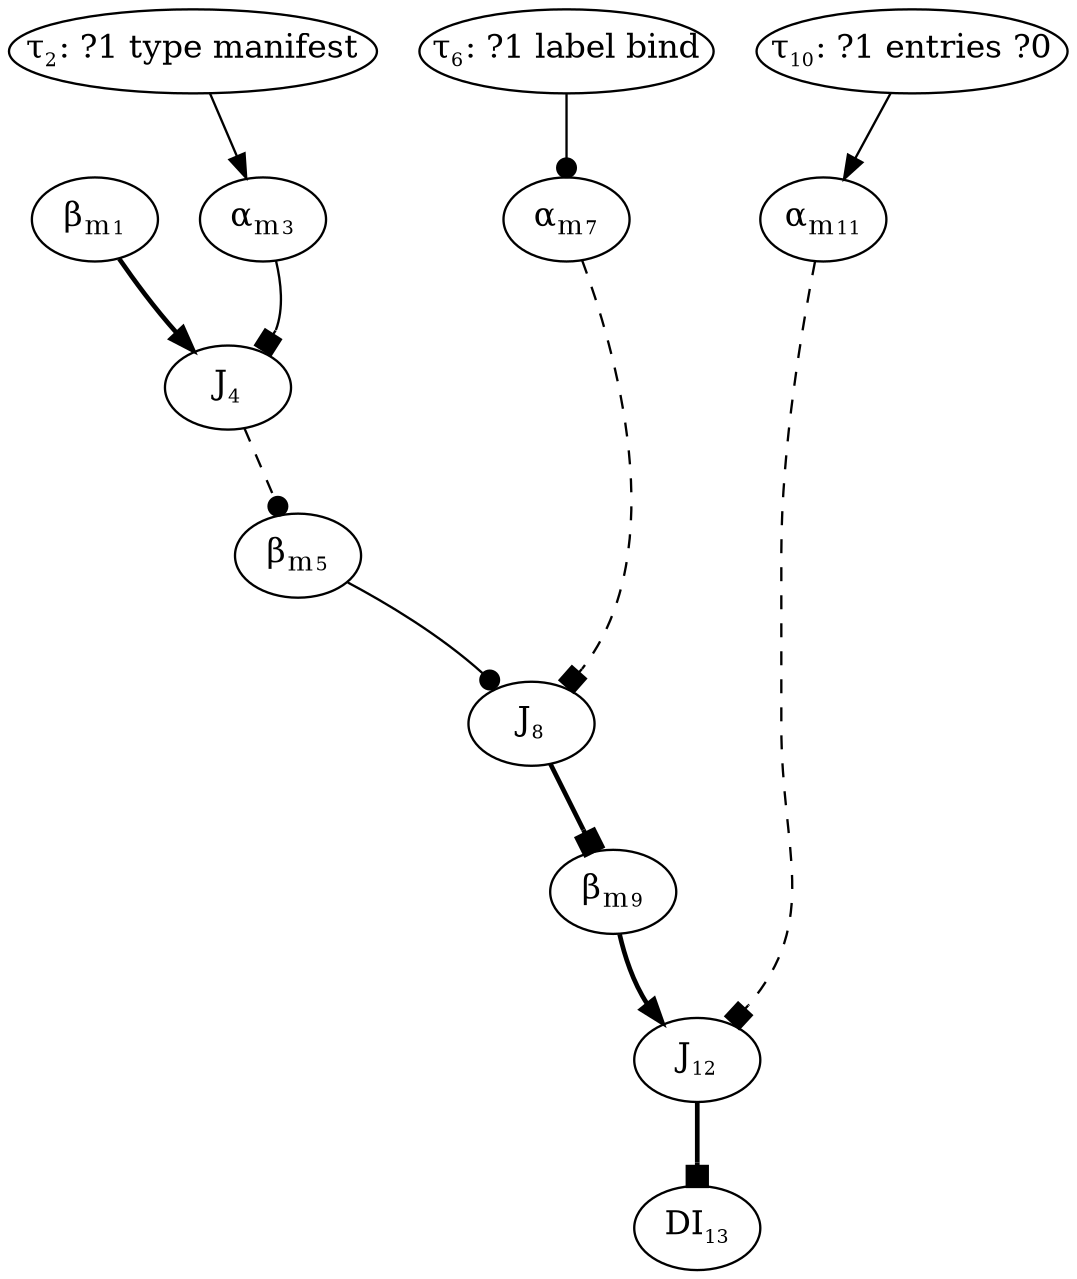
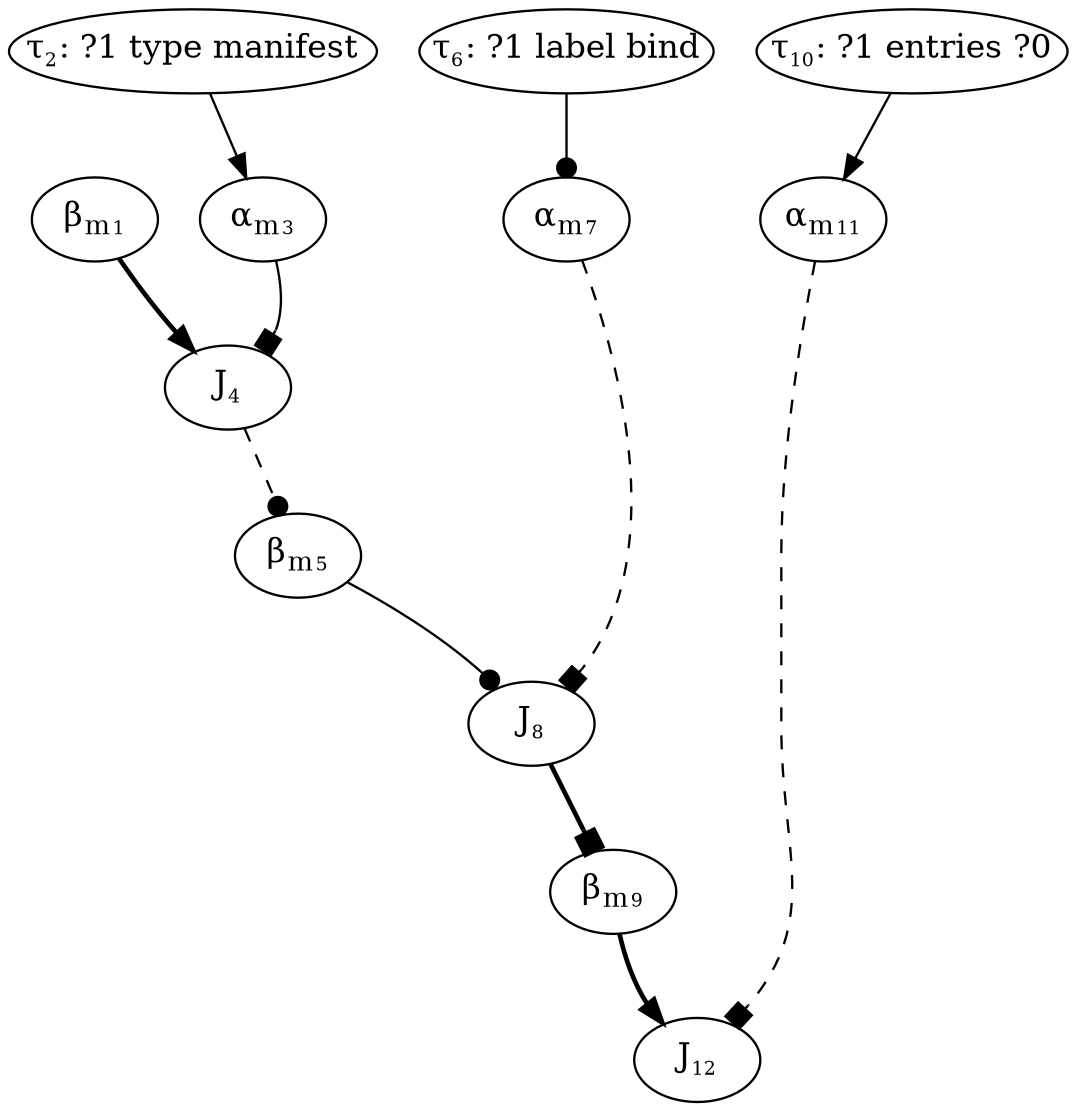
(697, 1228) -> none
